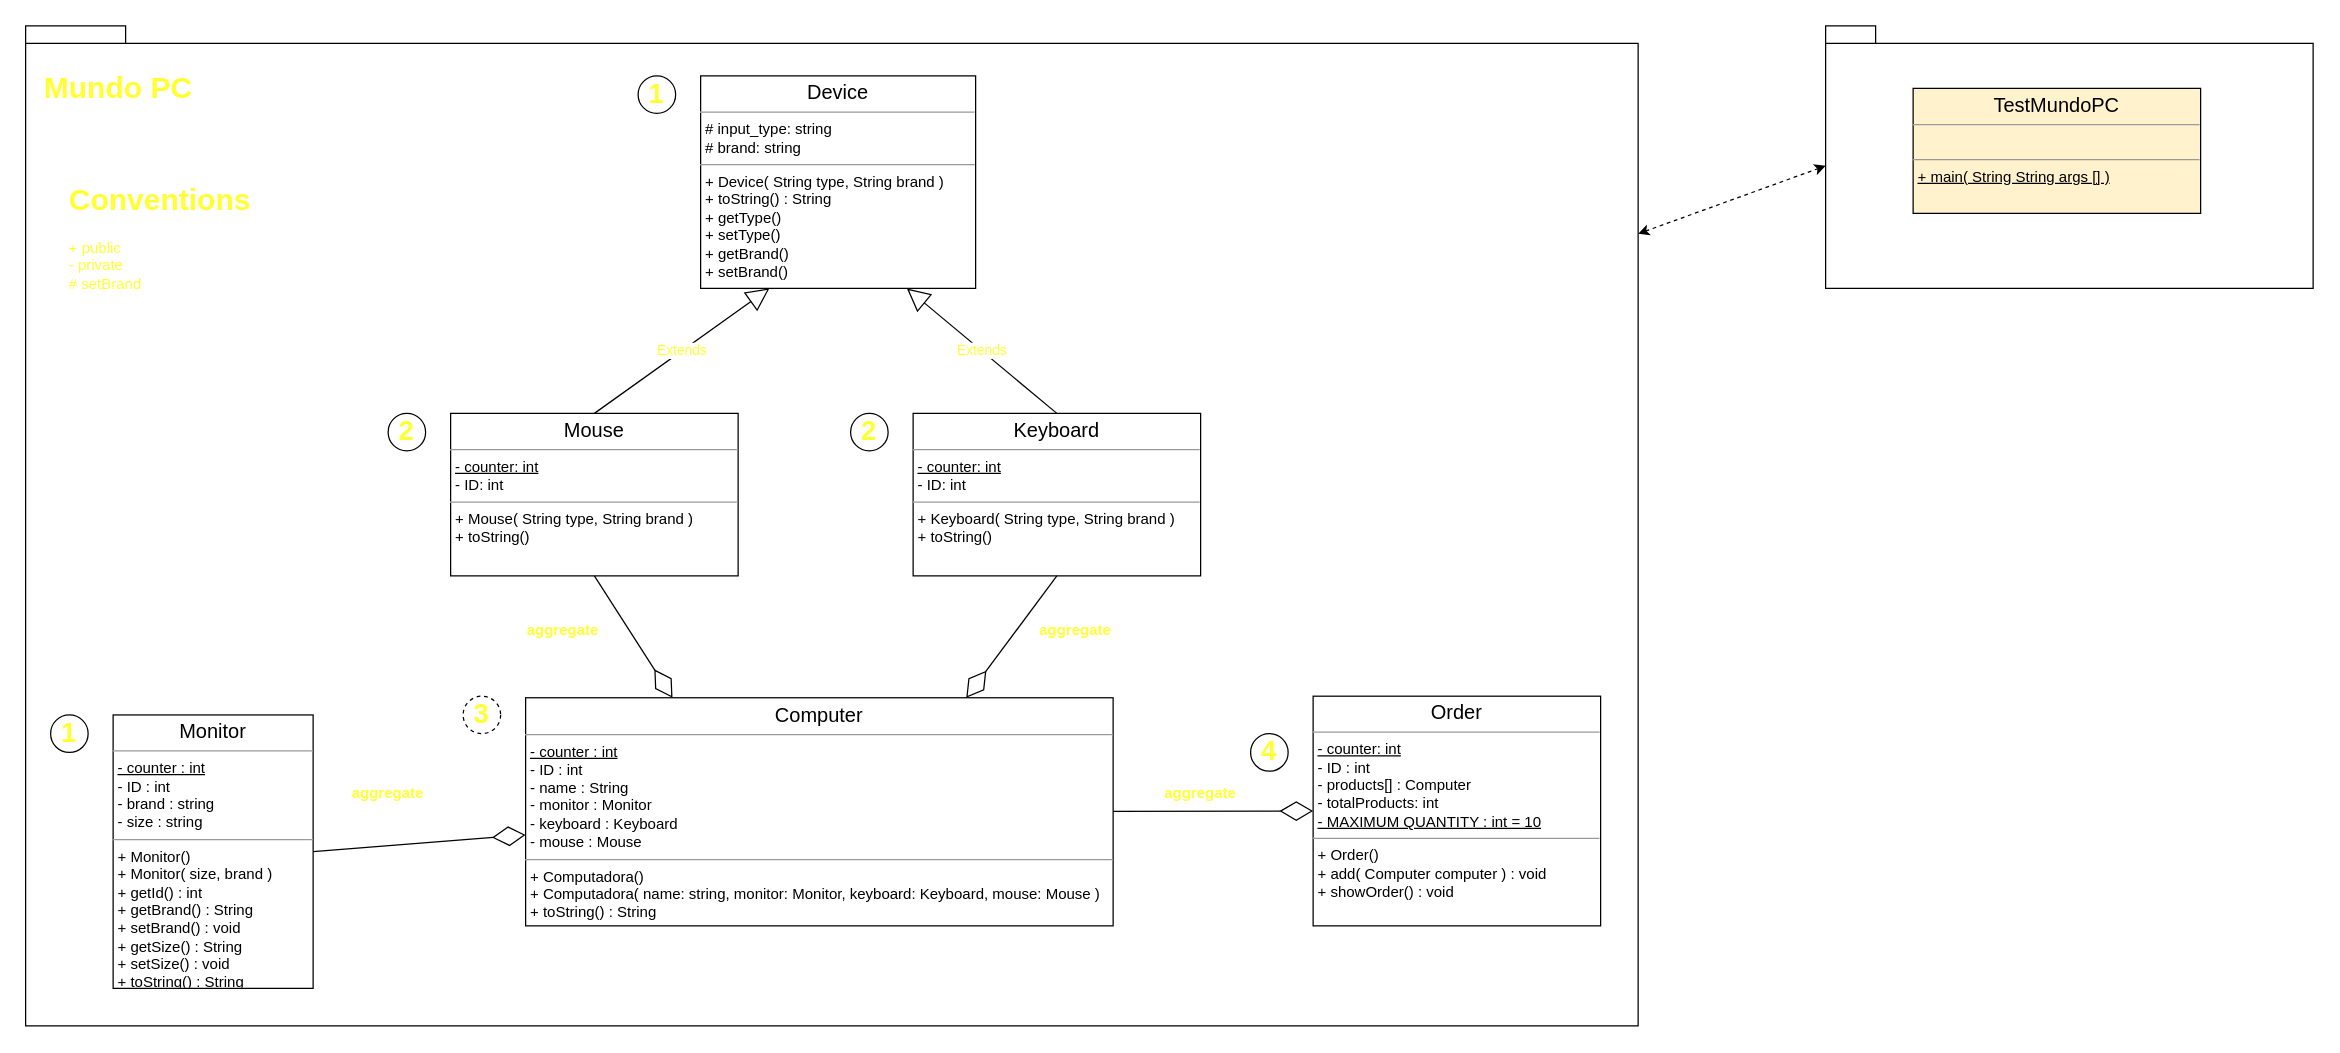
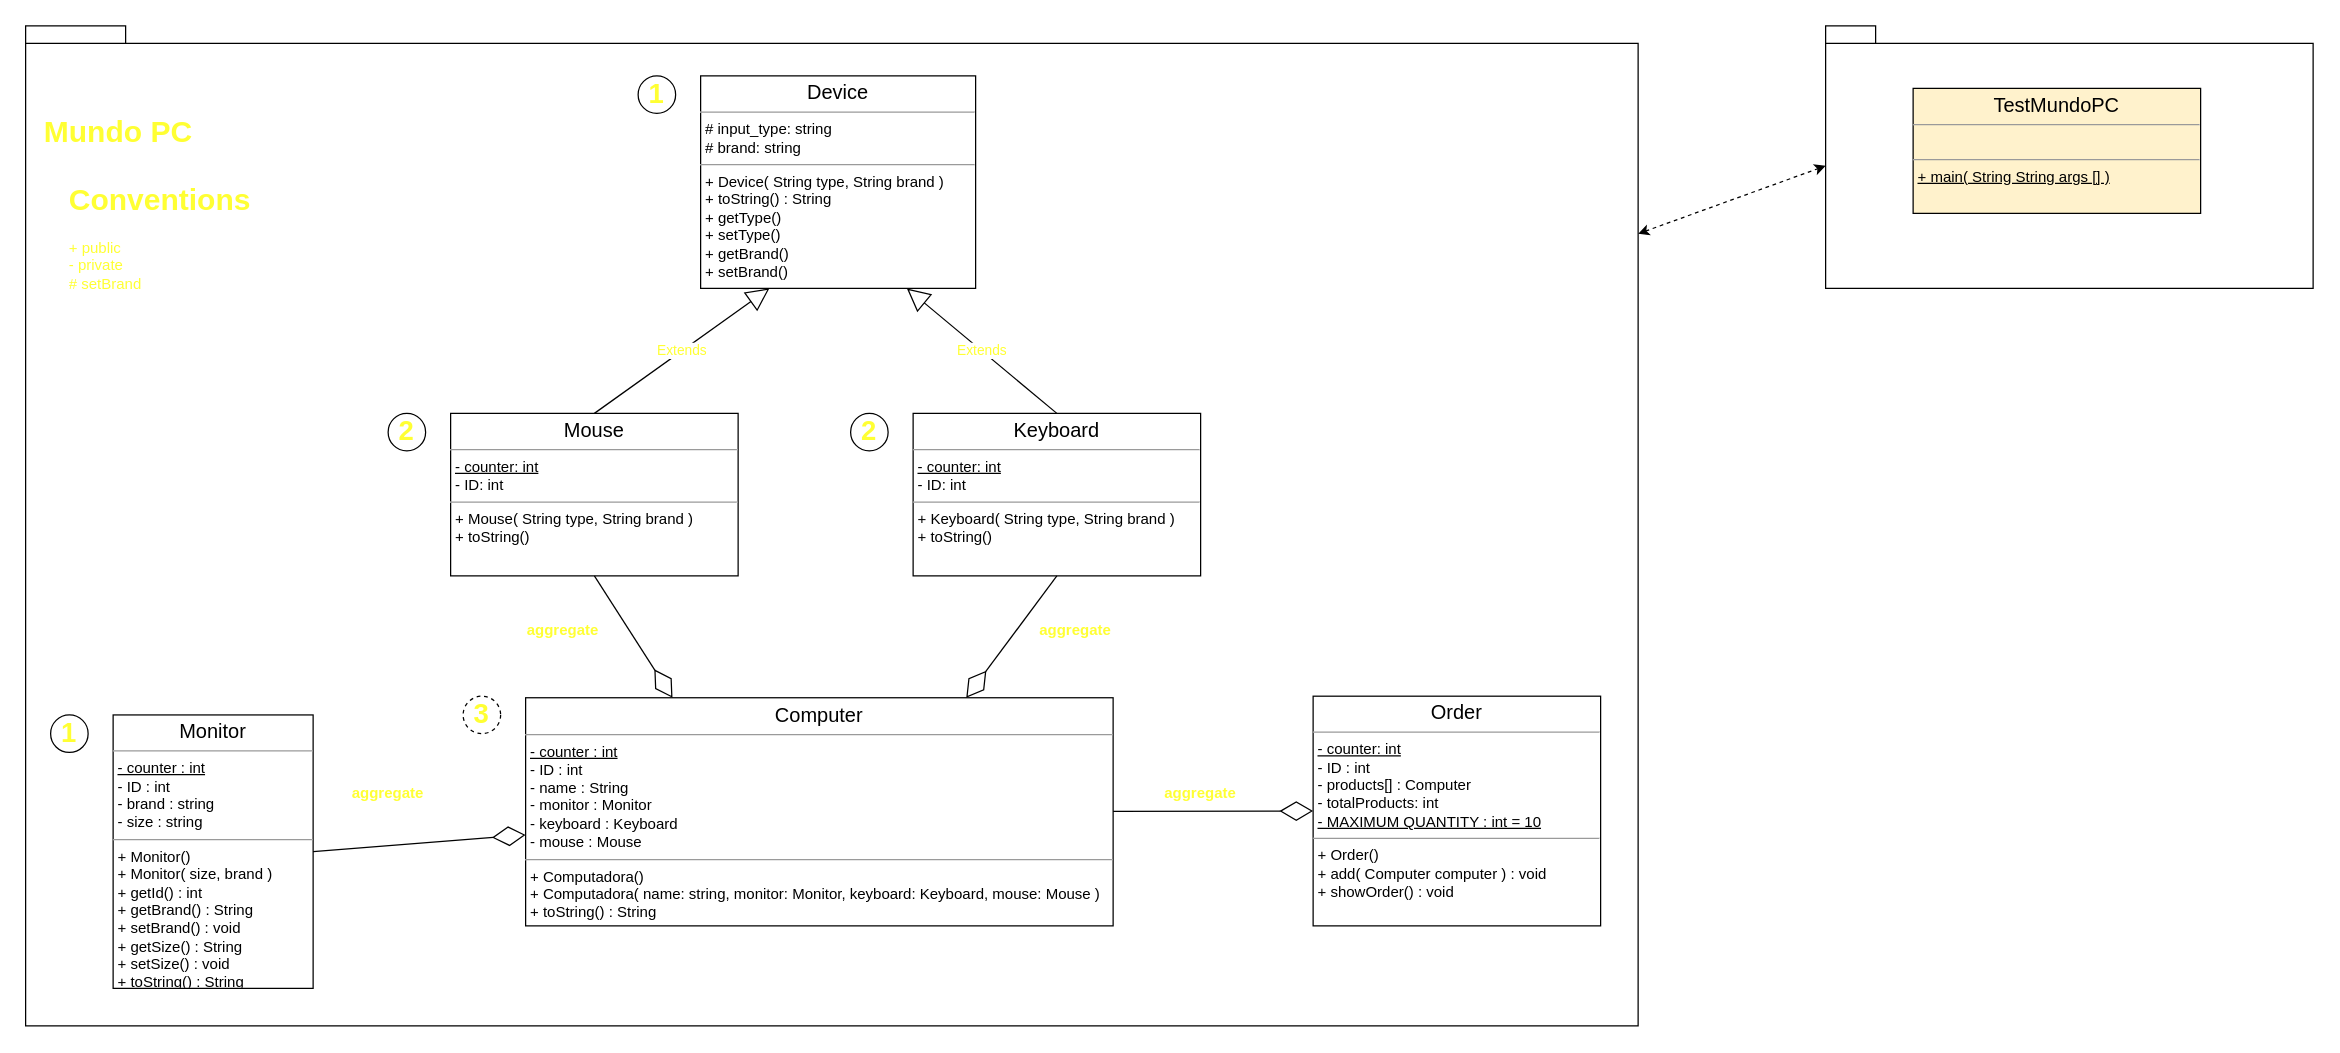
(157, 88) -> (157, 132)
(1269, 752) -> none
